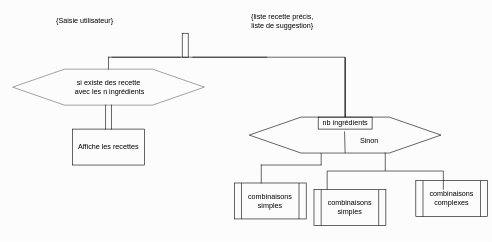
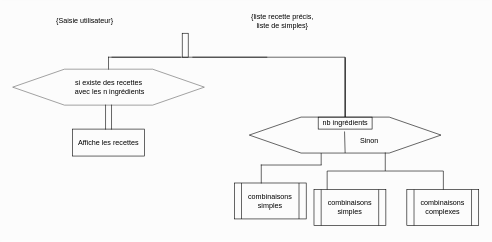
(283, 21) -> (283, 21)
(109, 87) -> (109, 87)
(108, 147) -> (108, 143)
(452, 199) -> (443, 208)
